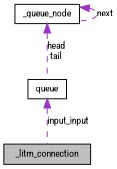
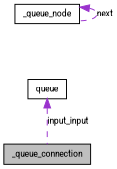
(47, 56) -> none
(47, 154) -> (47, 154)
